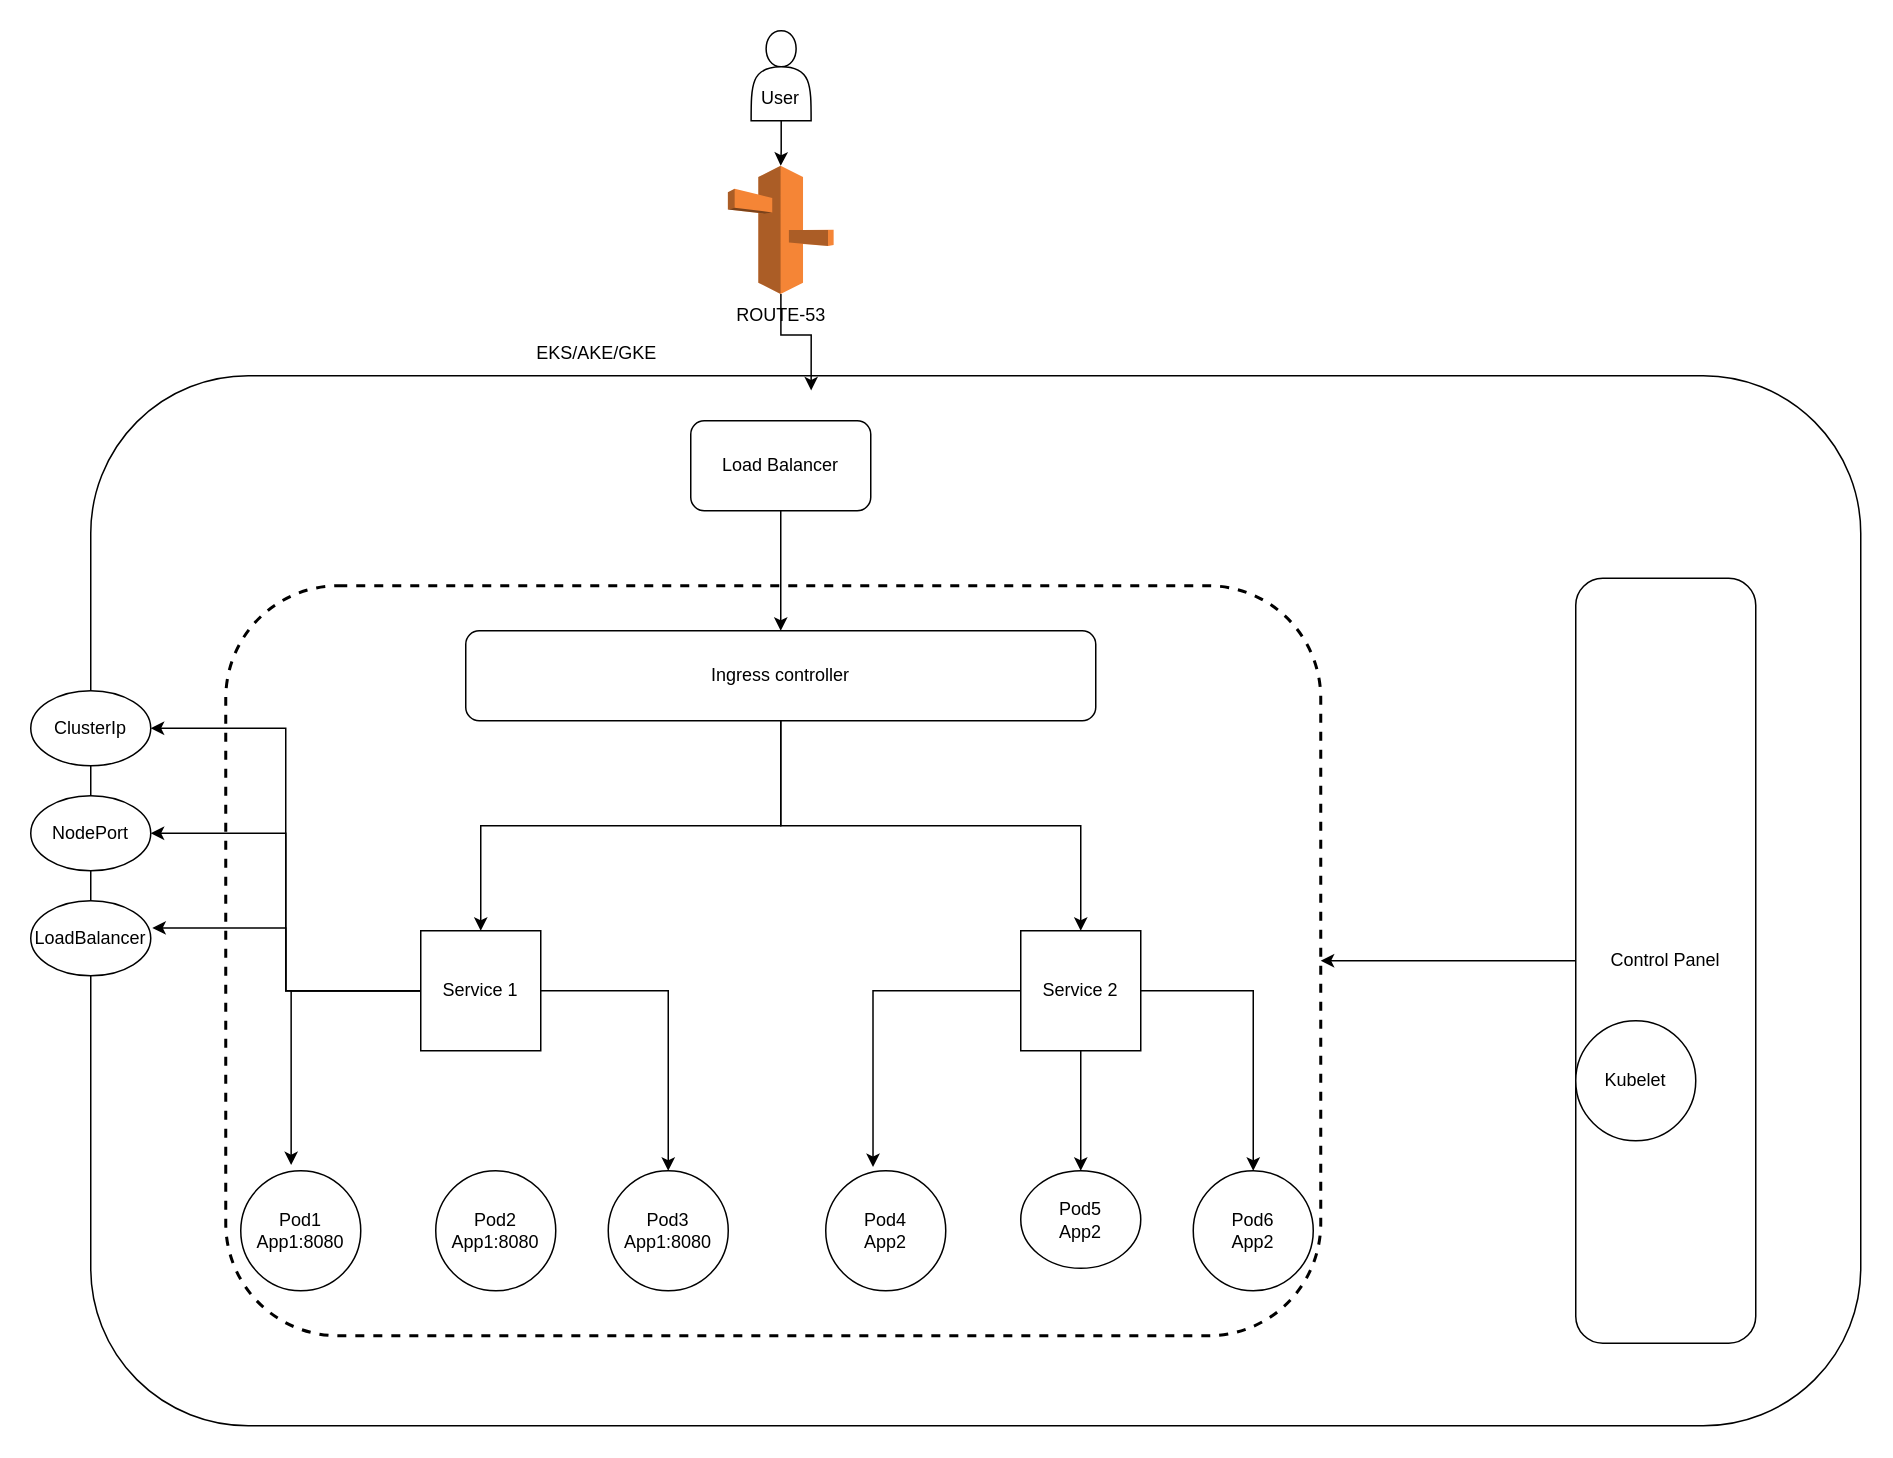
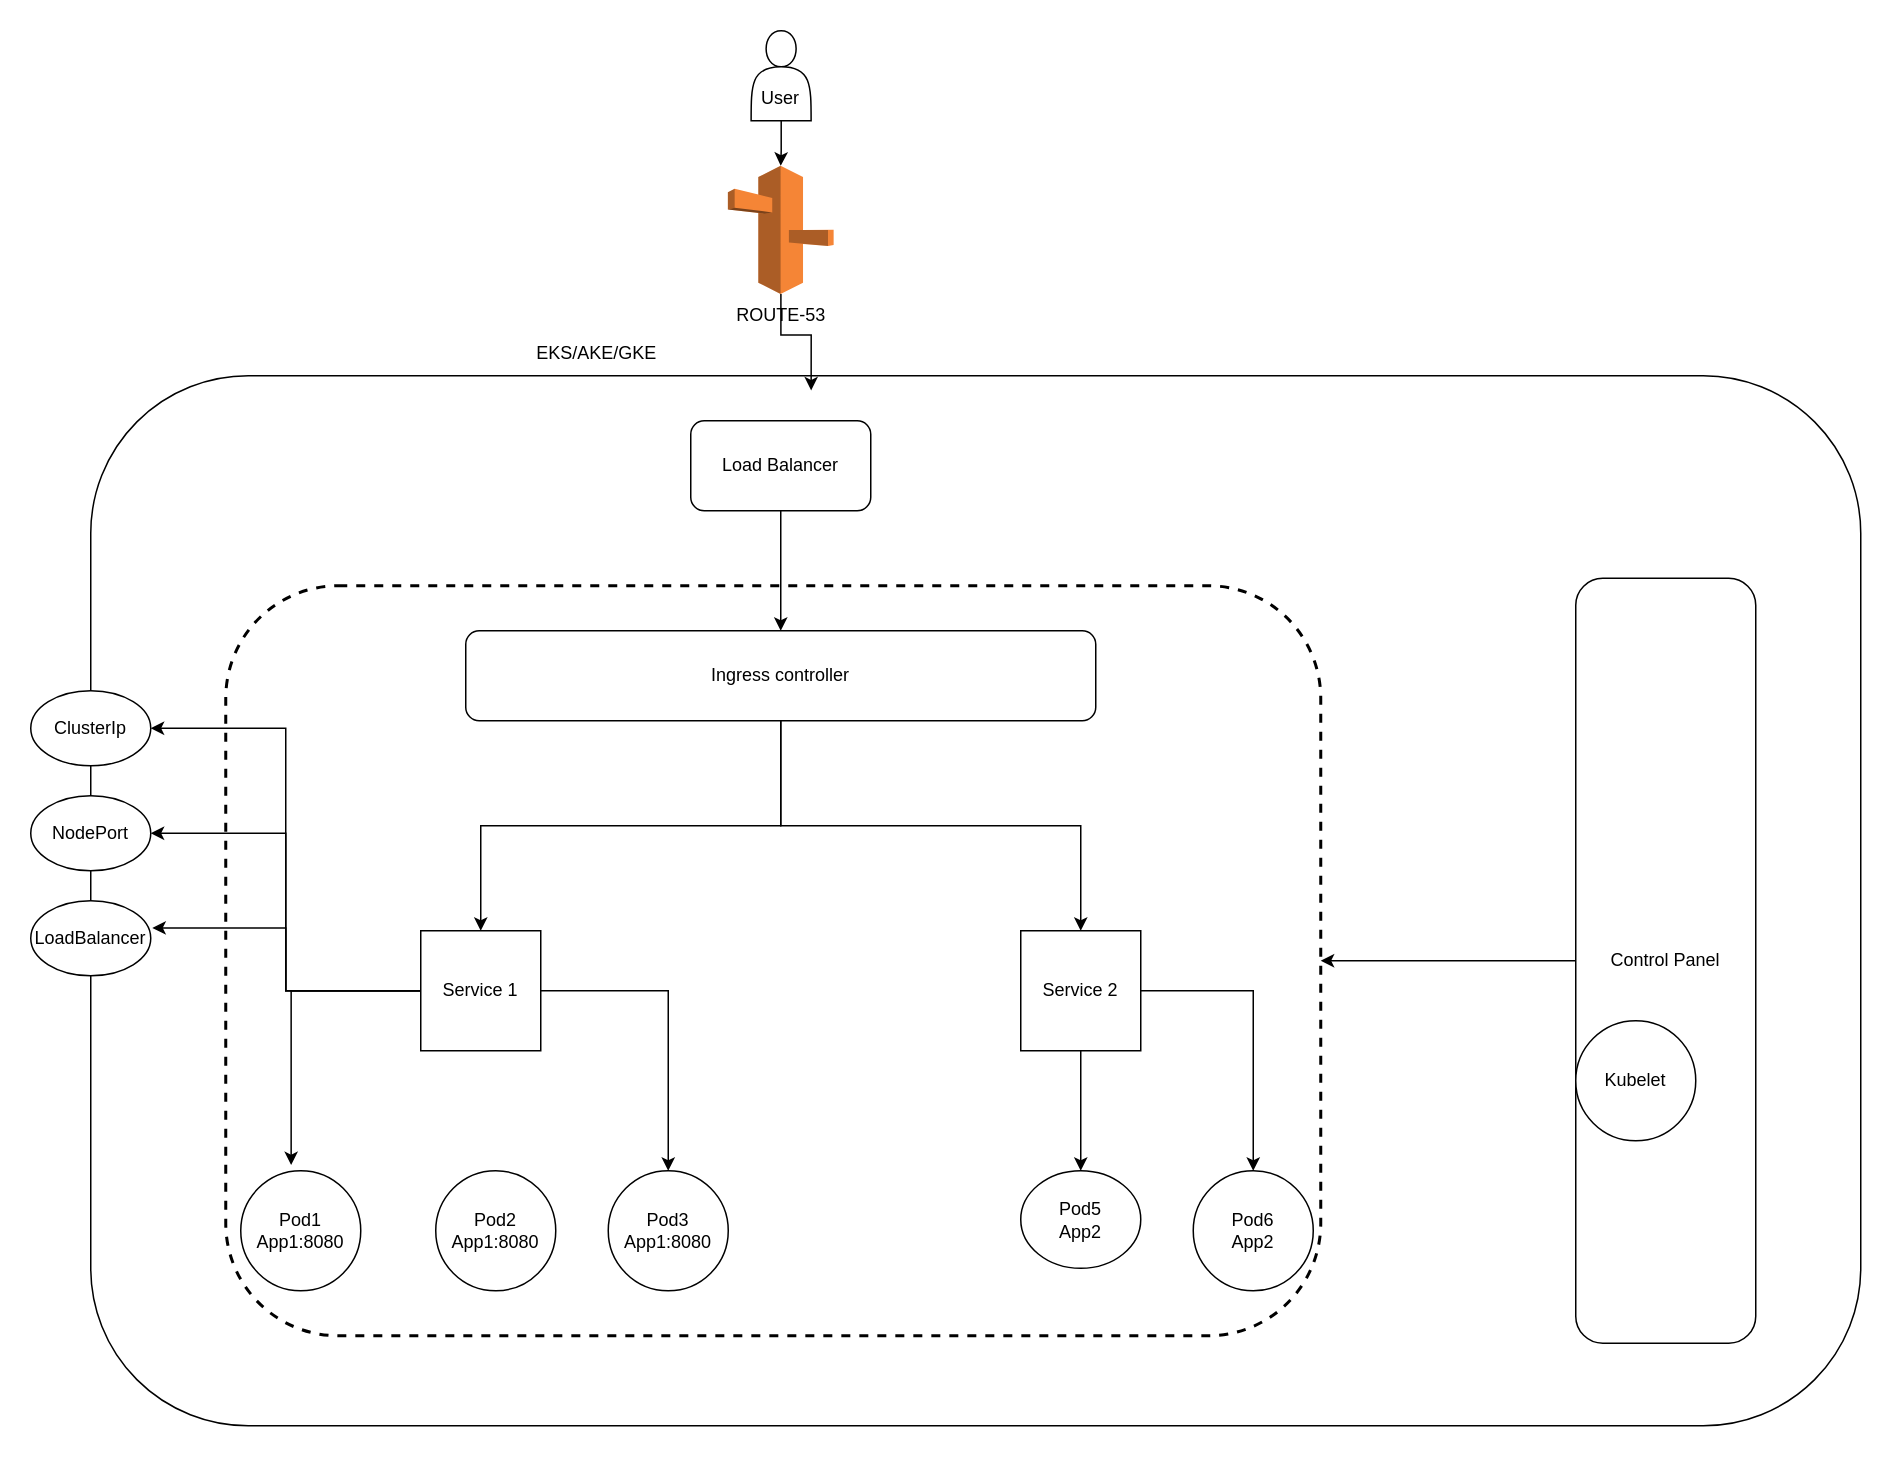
(873, 1000) -> none
(886, 1231) -> none
